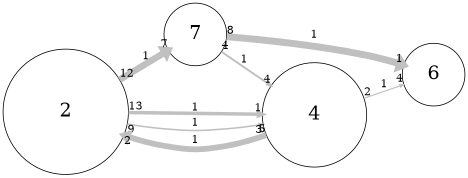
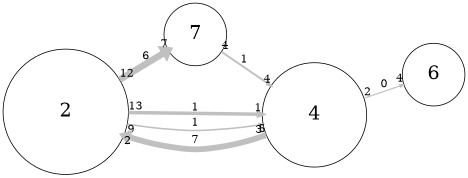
(314, 46) -> none
(146, 56) -> (146, 56)
(384, 84) -> (384, 84)
(195, 140) -> (195, 140)
